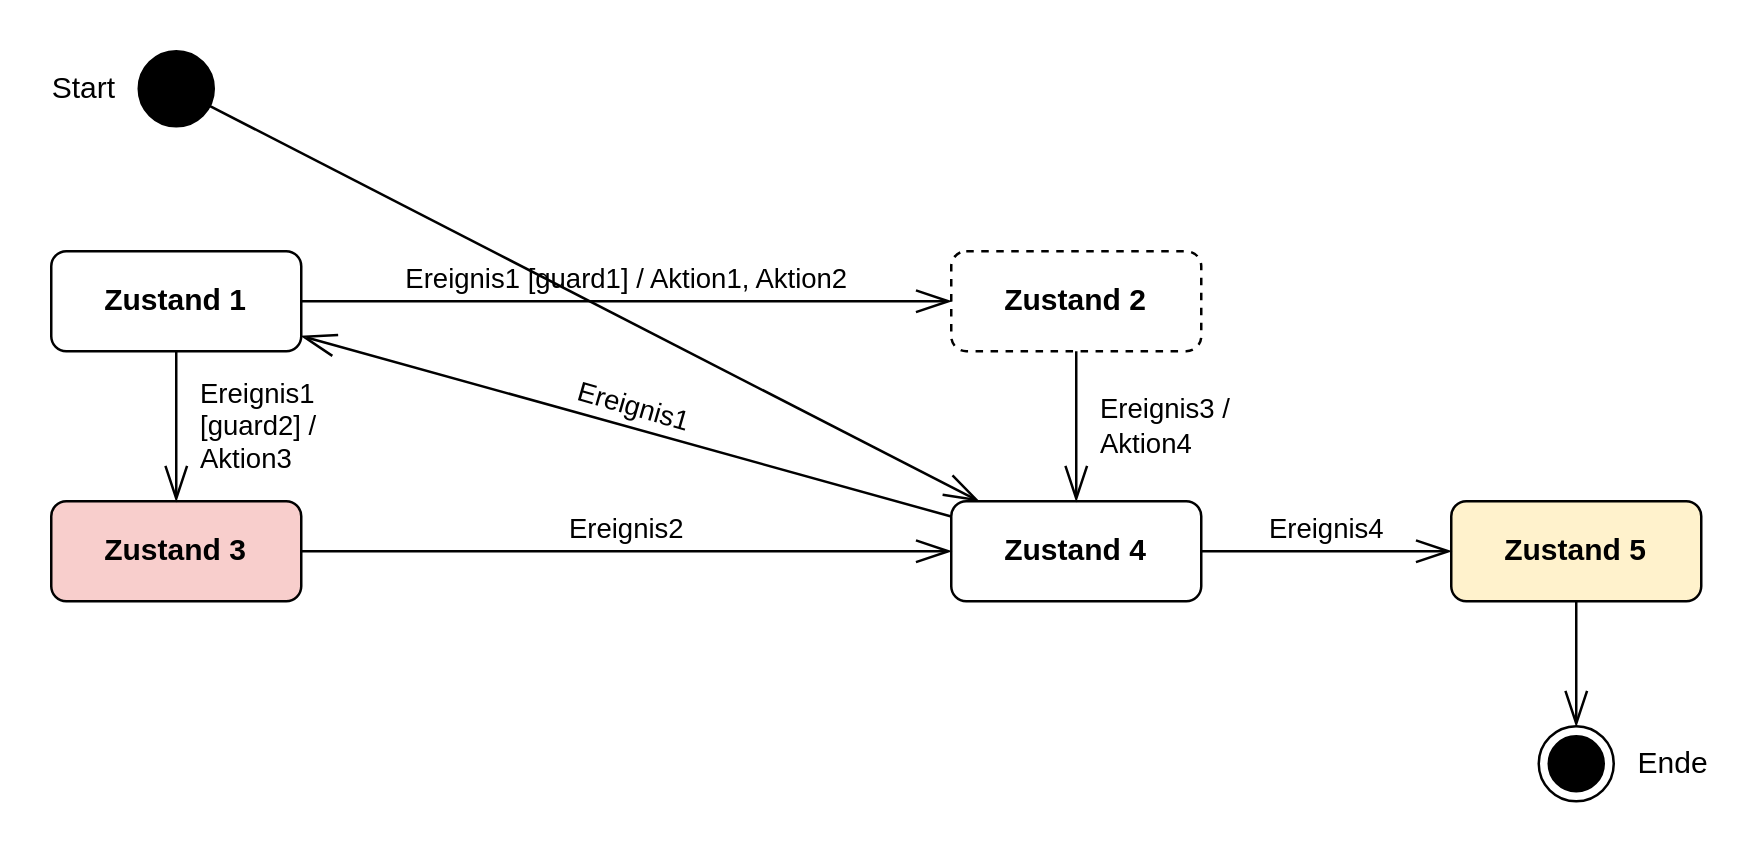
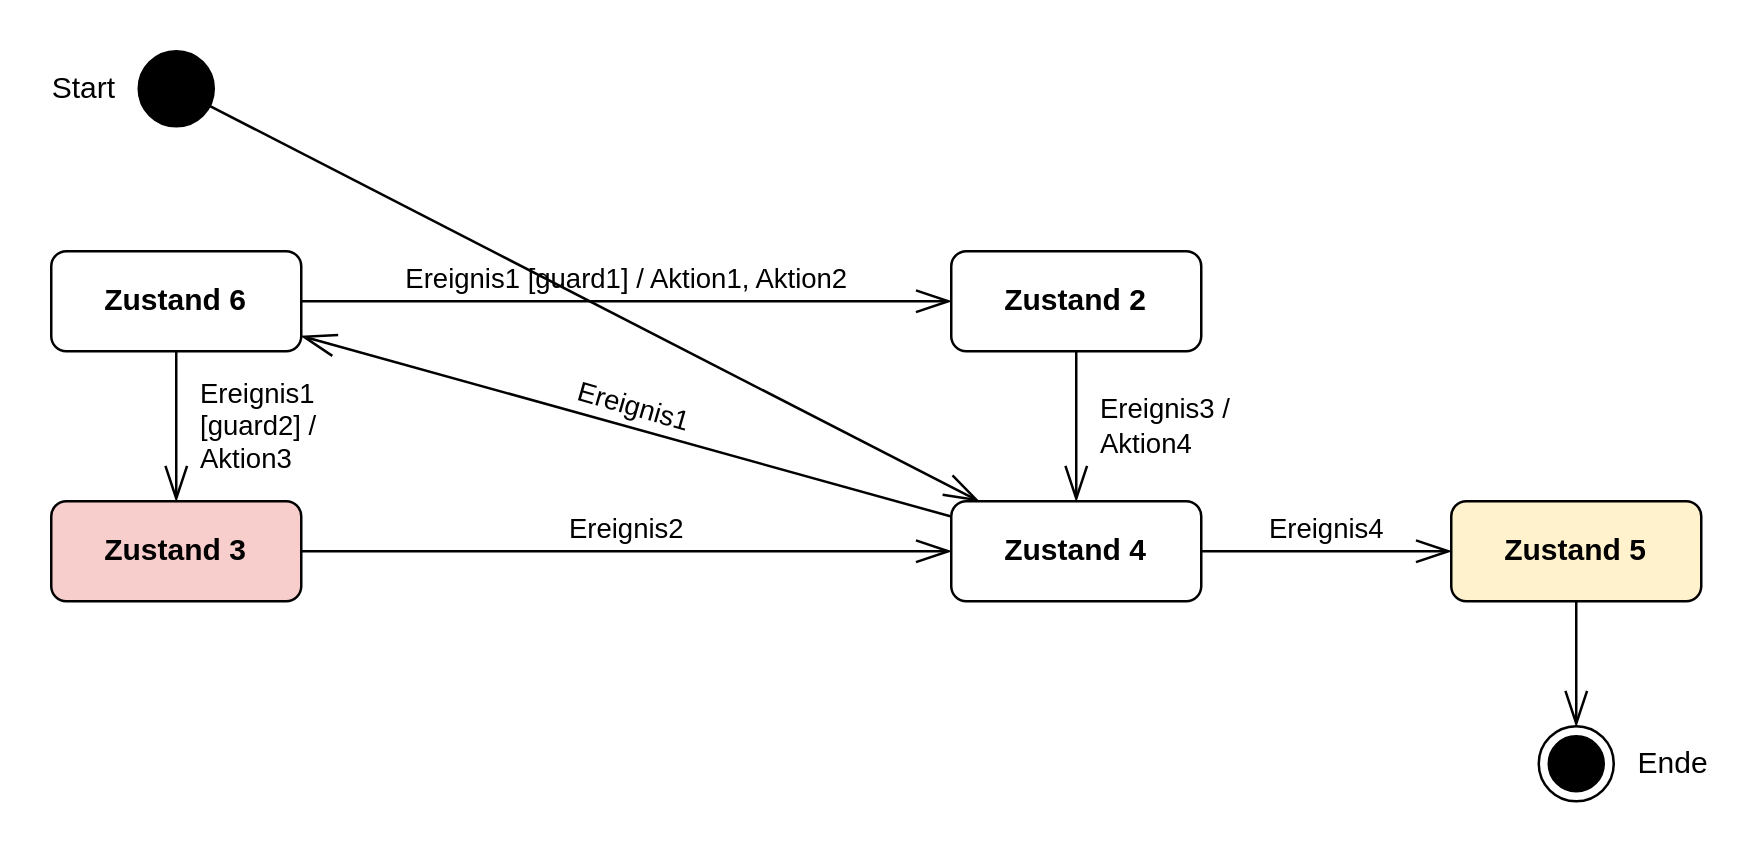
(176, 301) -> (176, 301)
(1076, 301) -> (1076, 301)
